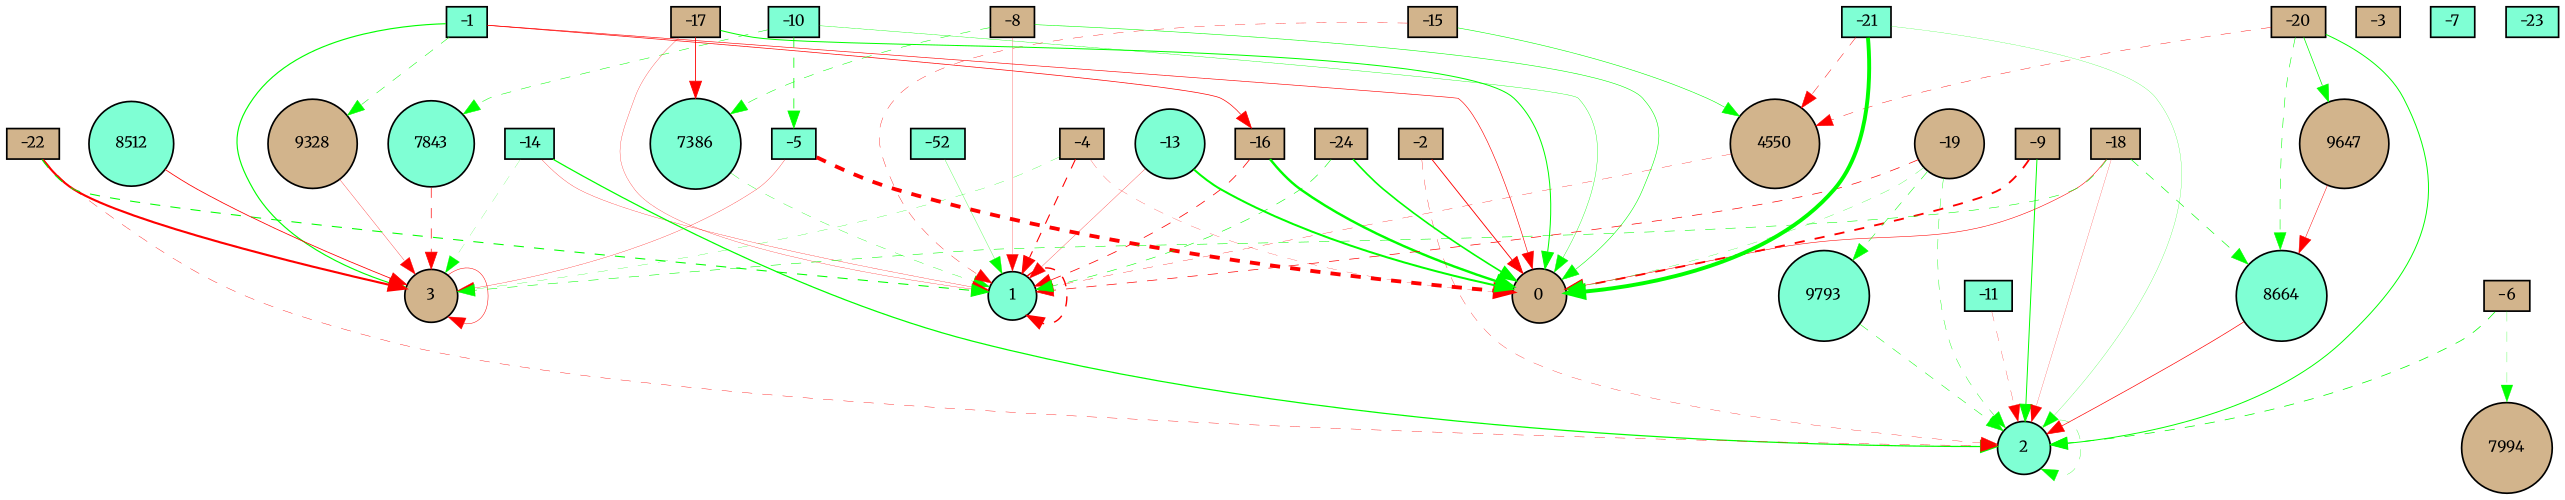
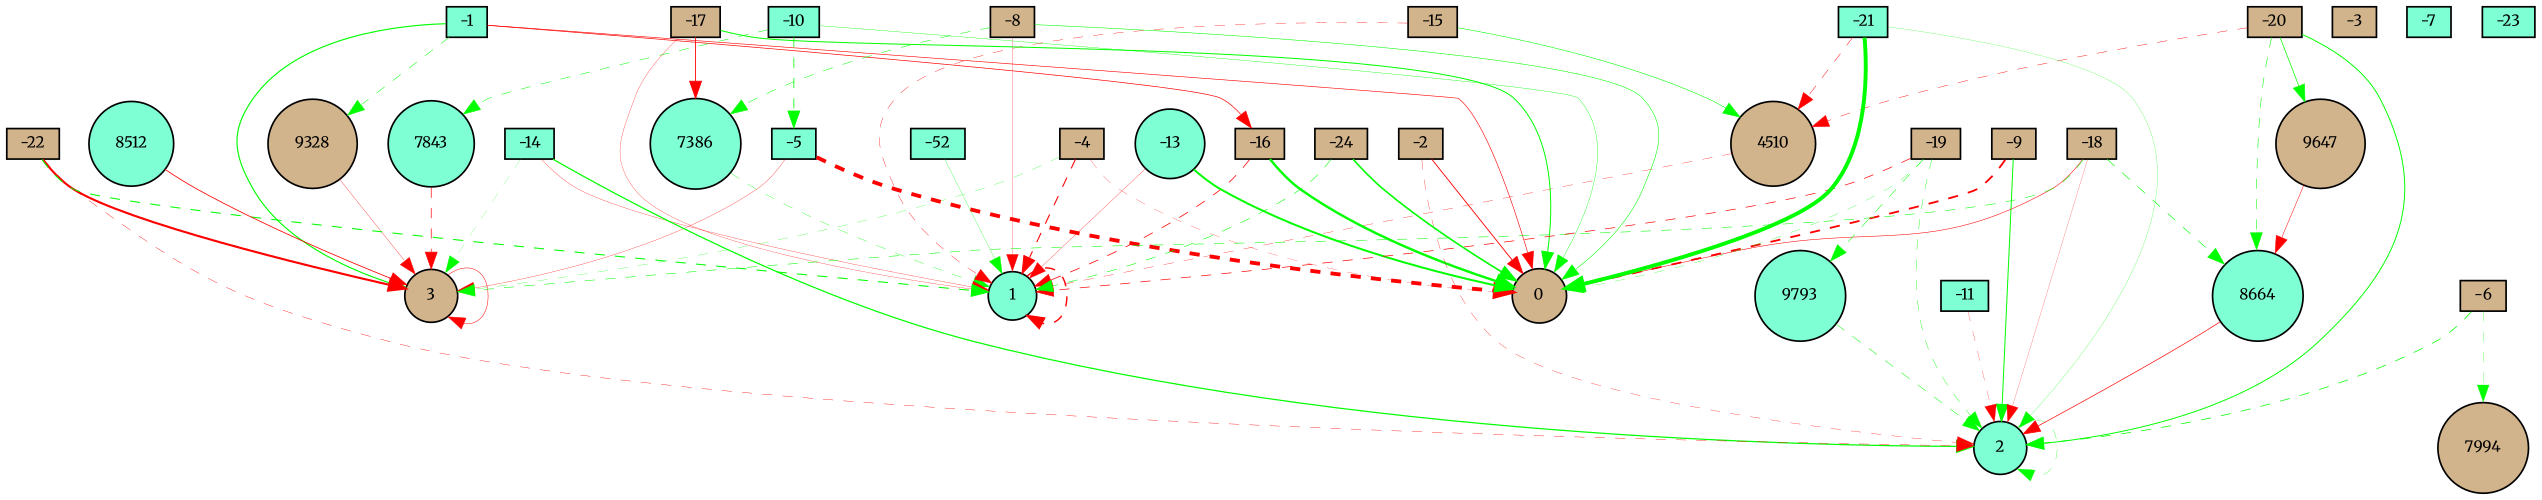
(1775, 144) -> (1773, 144)
(1949, 144) -> (1936, 144)
